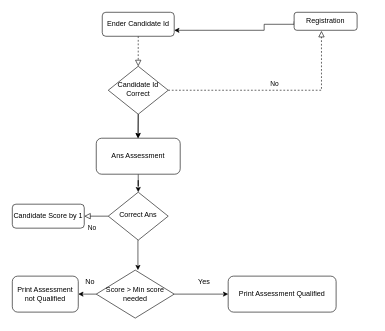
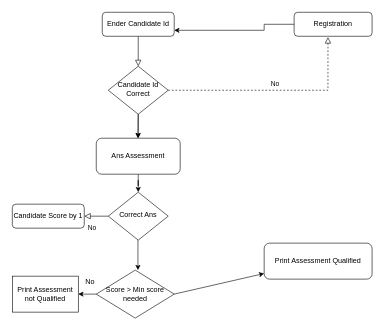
(326, 21) -> (333, 24)
(138, 48) -> (138, 48)
(204, 282) -> none
(45, 294) -> (45, 294)
(282, 294) -> (318, 261)
